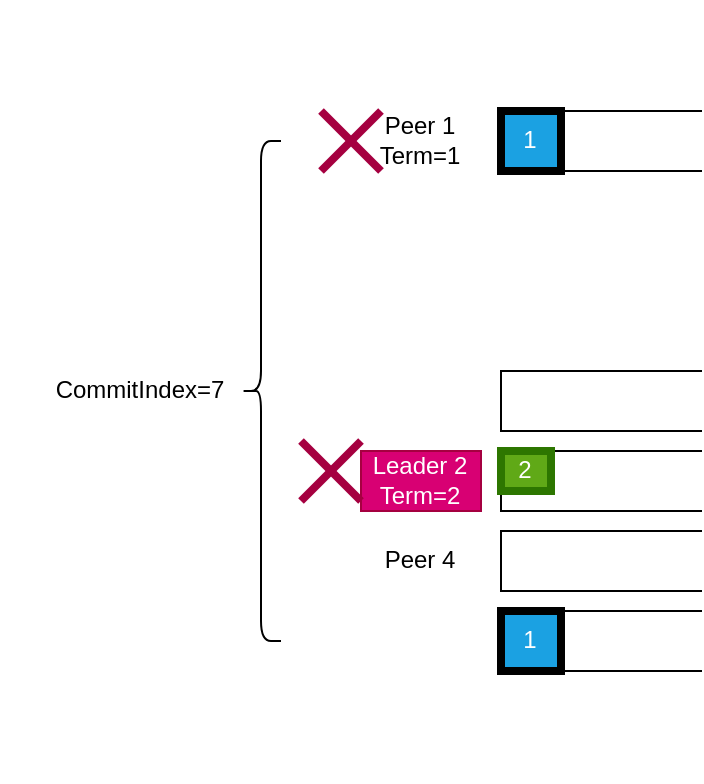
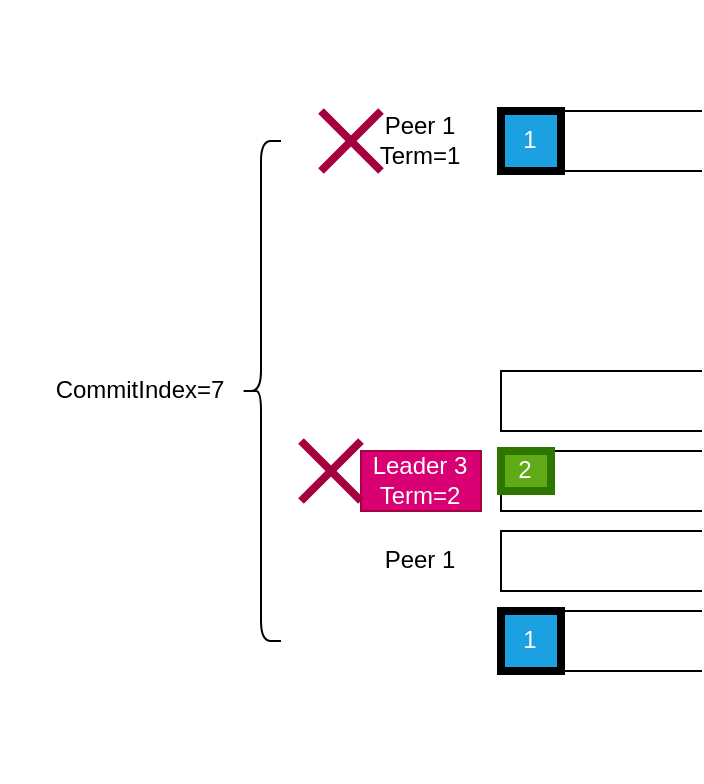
(421, 481) -> (421, 481)
(421, 561) -> (421, 561)
